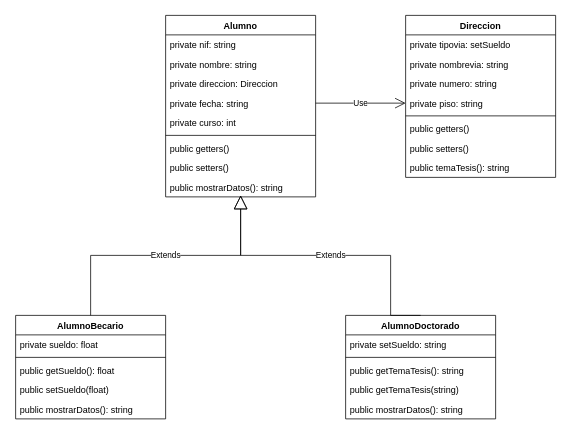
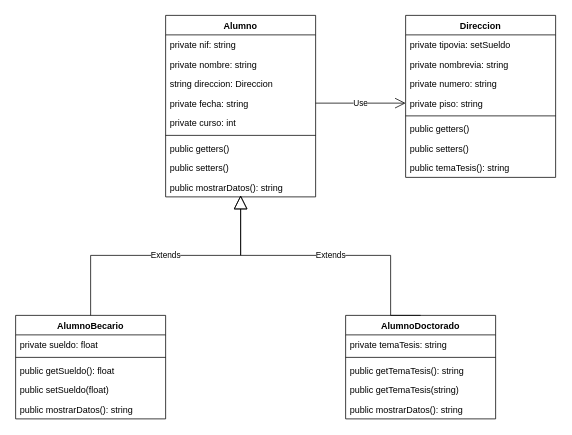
(231, 84) -> (228, 84)
(405, 345) -> (405, 345)
